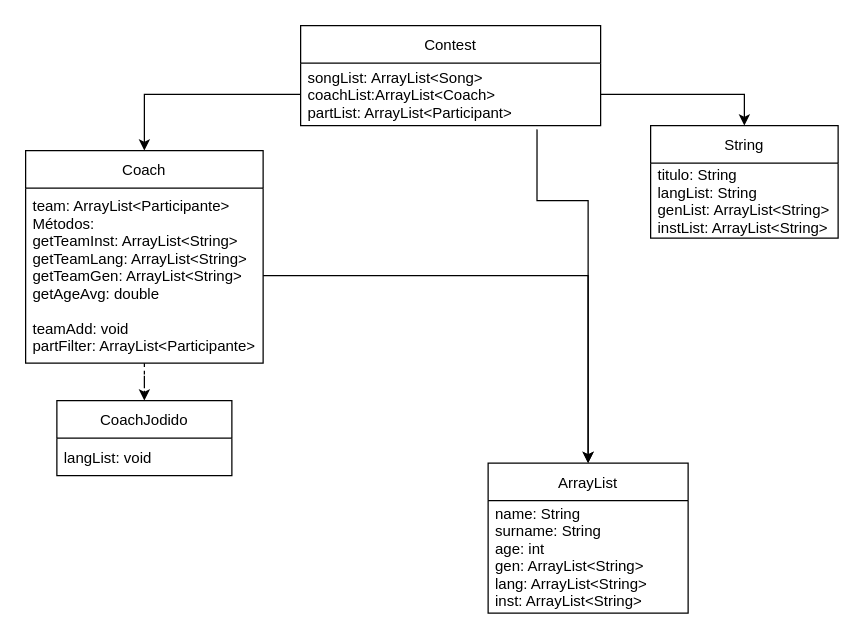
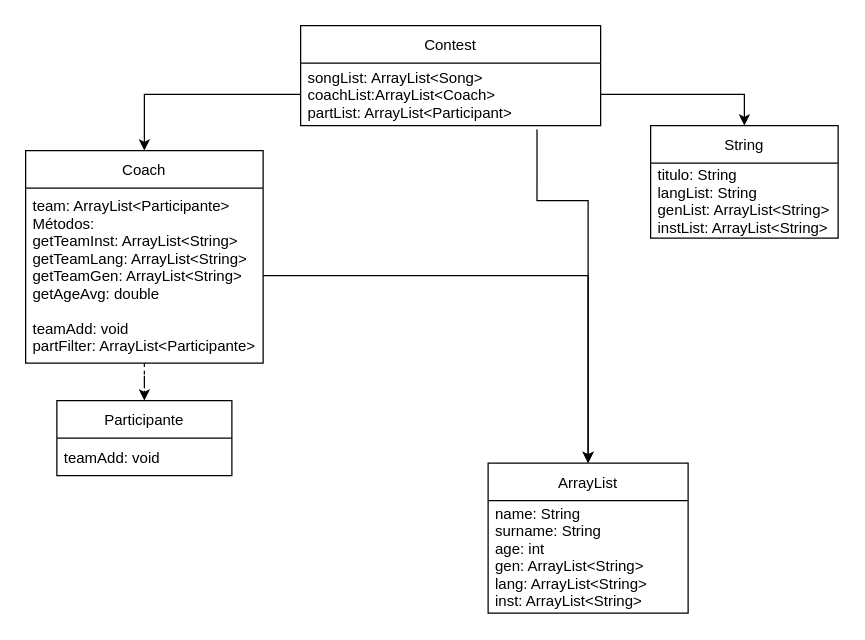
(144, 420) -> (144, 420)
(113, 458) -> (113, 458)
